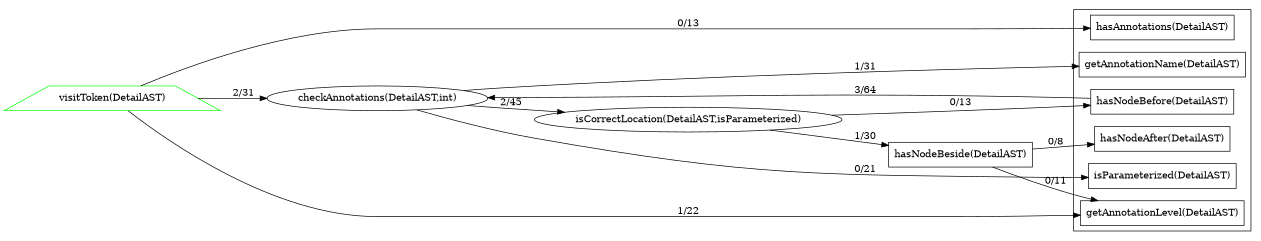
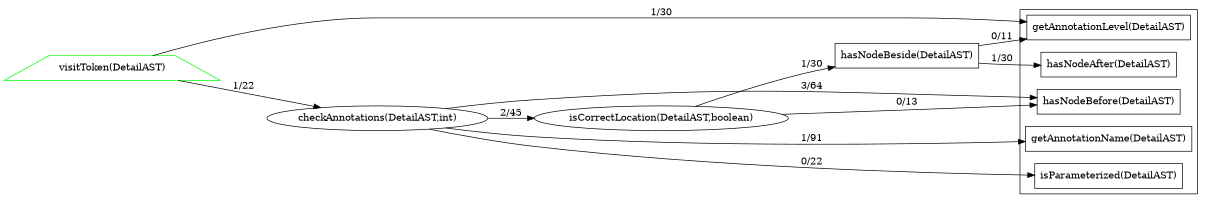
(1162, 28) -> none
(865, 67) -> (812, 139)
(244, 93) -> (244, 86)
(793, 95) -> (723, 91)
(688, 120) -> (661, 118)
(1056, 142) -> (1002, 59)
(865, 169) -> (812, 162)
(688, 211) -> (661, 13)
